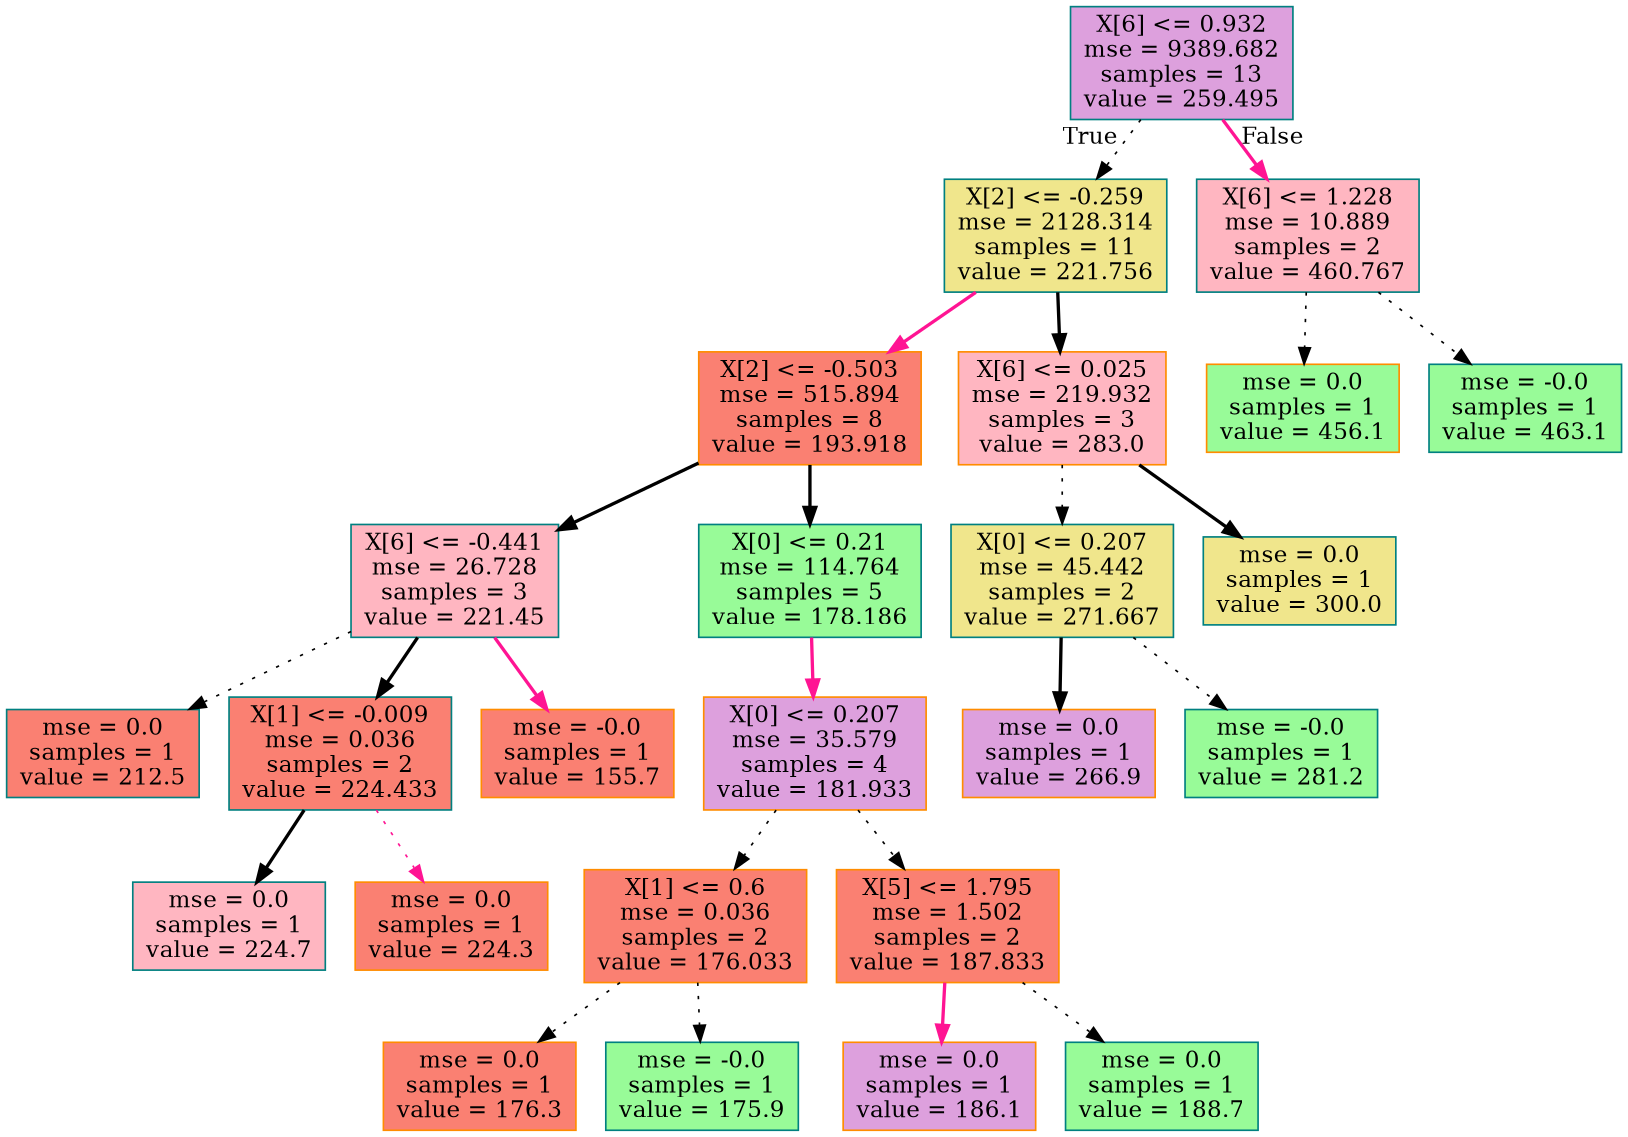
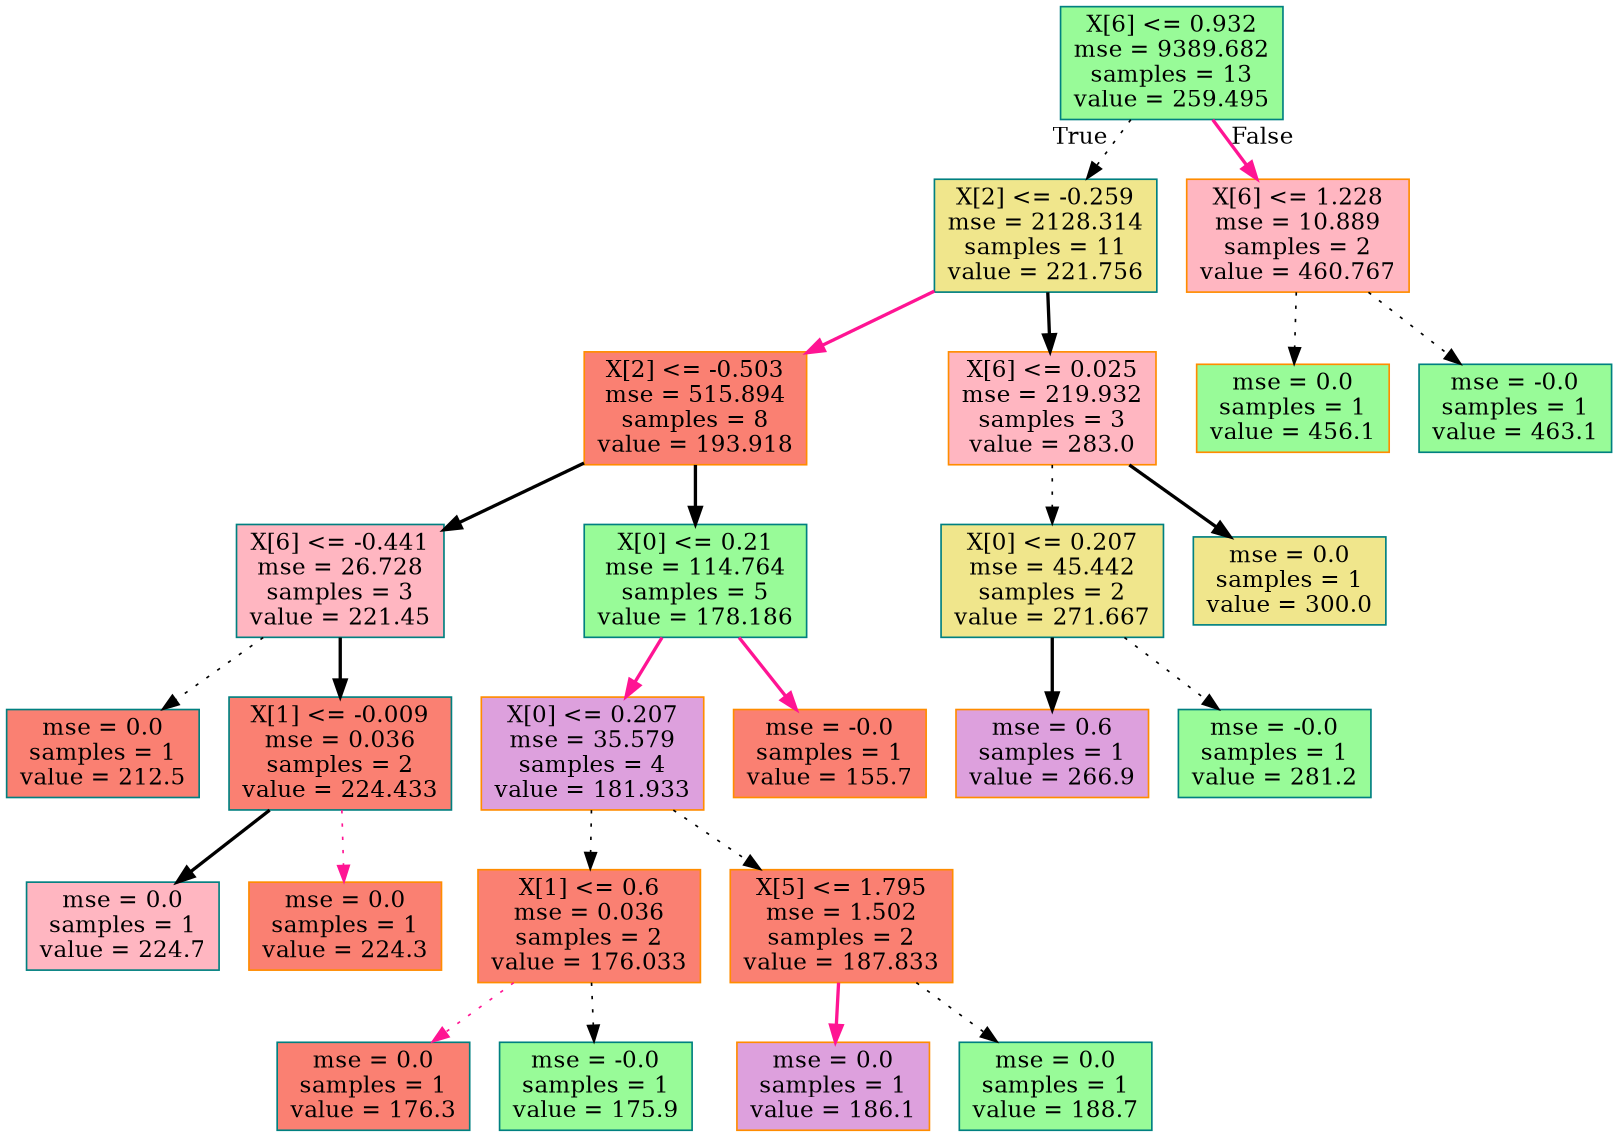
(1182, 63) -> (1172, 63)
(1308, 236) -> (1298, 236)
(516, 667) -> (762, 667)
(1059, 754) -> (1052, 754)
(586, 1007) -> (480, 1007)
(480, 1086) -> (373, 1086)
